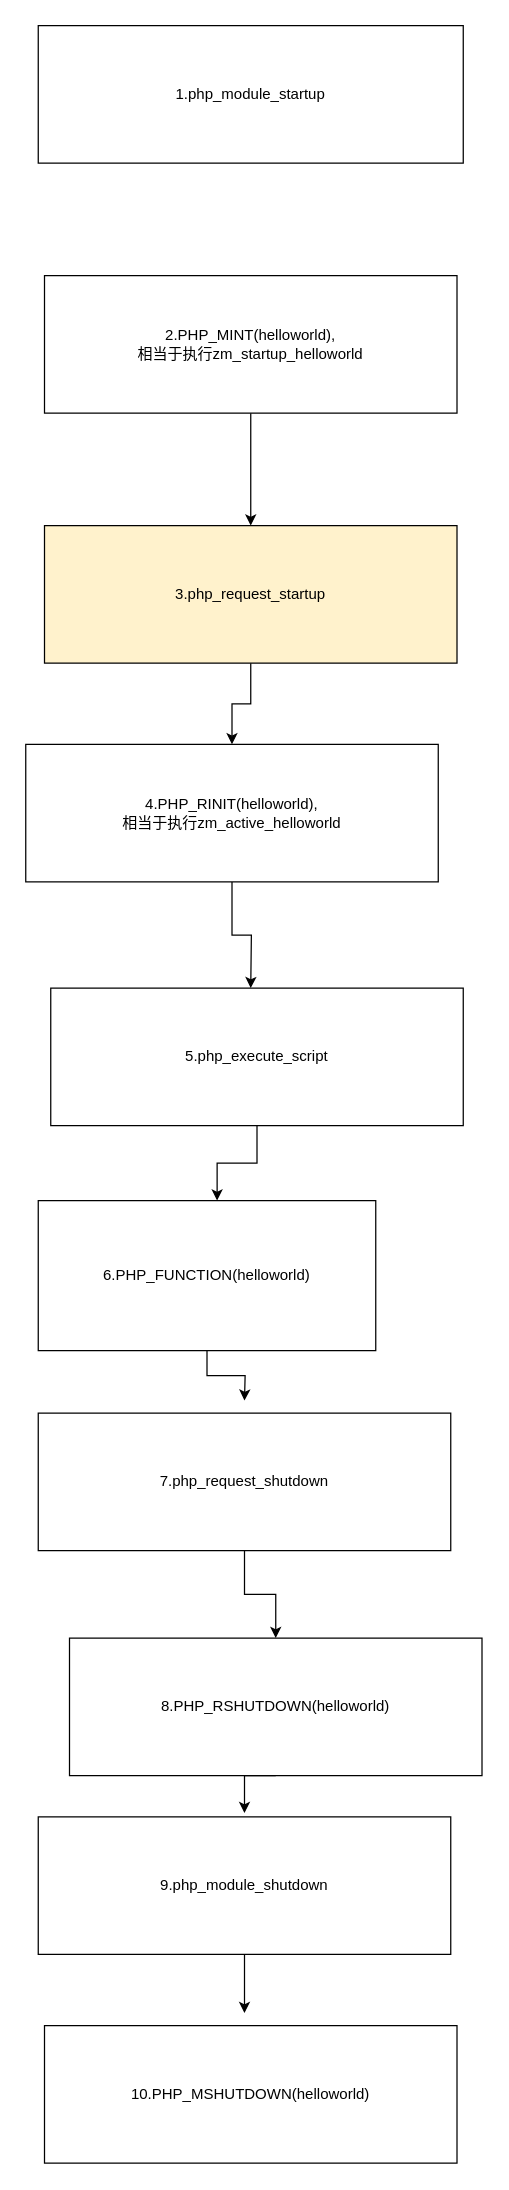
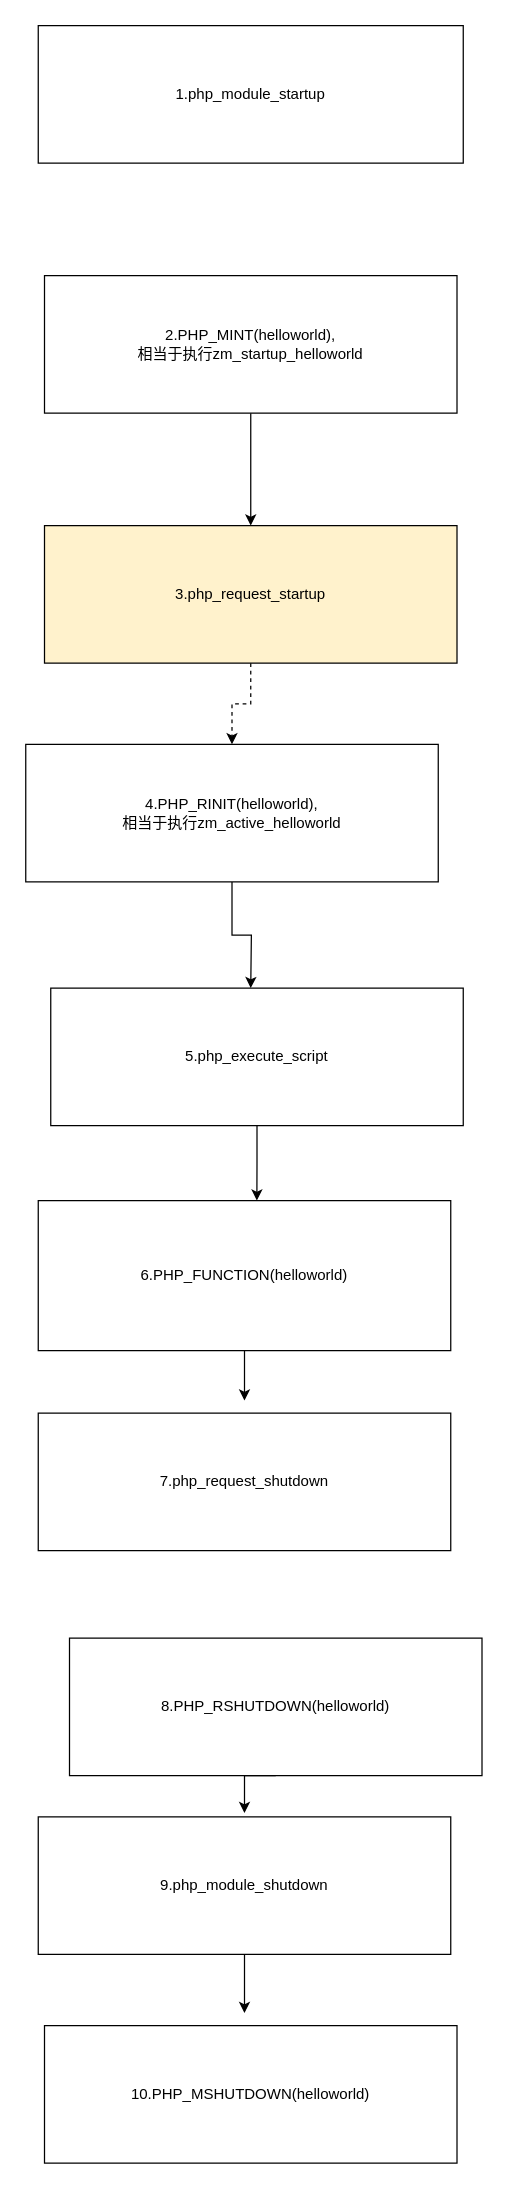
(245, 704) -> (245, 704)
(207, 1276) -> (244, 1276)
(255, 1594) -> none
